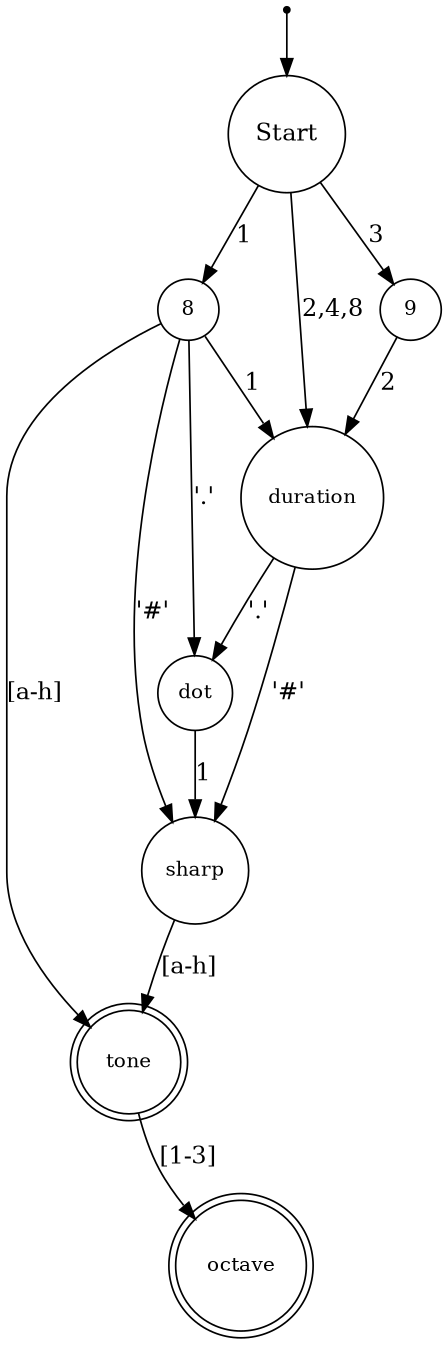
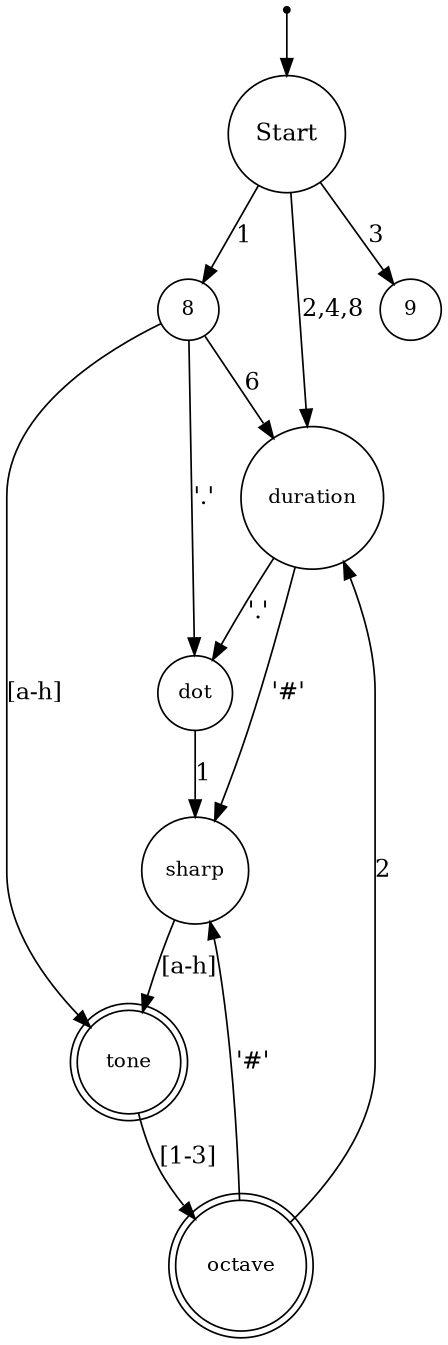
(375, 378) -> (375, 912)
(253, 384) -> (253, 384)
(137, 572) -> (232, 1069)
